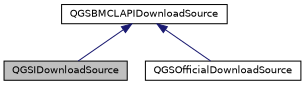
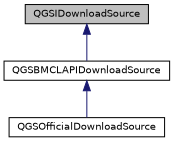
(101, 45) -> (87, 48)
